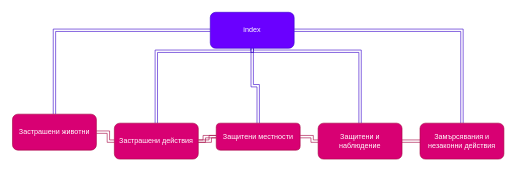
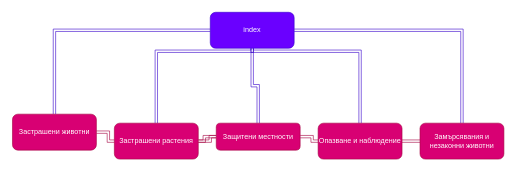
(156, 141) -> (156, 141)
(360, 141) -> (360, 141)
(462, 141) -> (462, 141)
